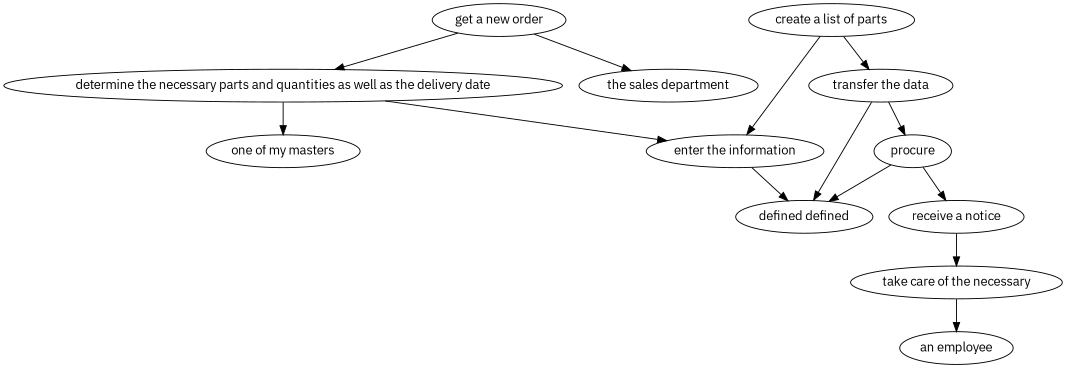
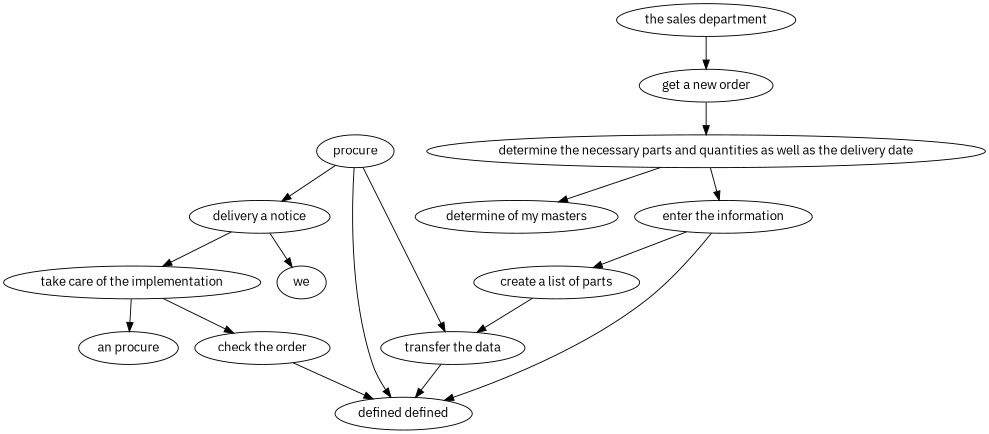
(578, 51) -> (706, 48)
(786, 82) -> (644, 248)
(895, 114) -> (402, 245)
(283, 151) -> (517, 217)
(956, 217) -> (260, 217)
none -> (302, 282)
(956, 282) -> (132, 282)
none -> (262, 348)
(956, 348) -> (129, 348)
